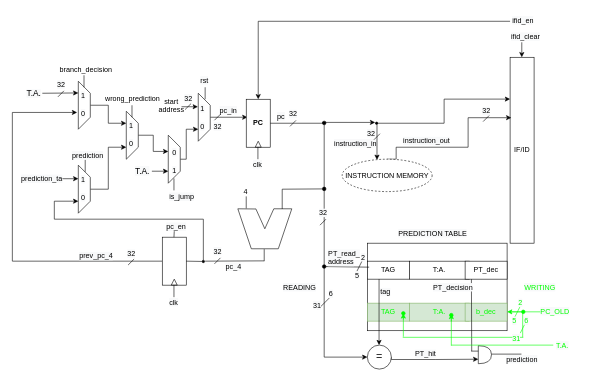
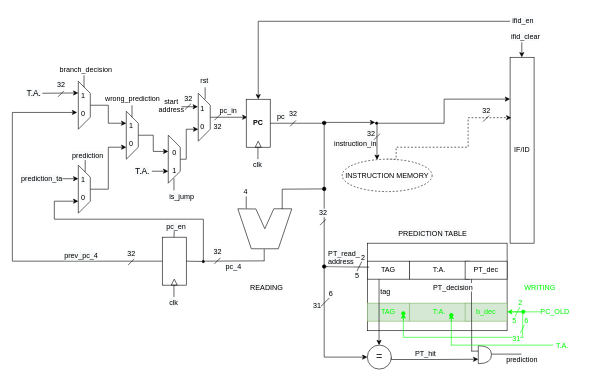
(429, 142) -> none
(459, 147) -> (459, 147)
(90, 254) -> (75, 254)
(300, 288) -> (267, 288)
